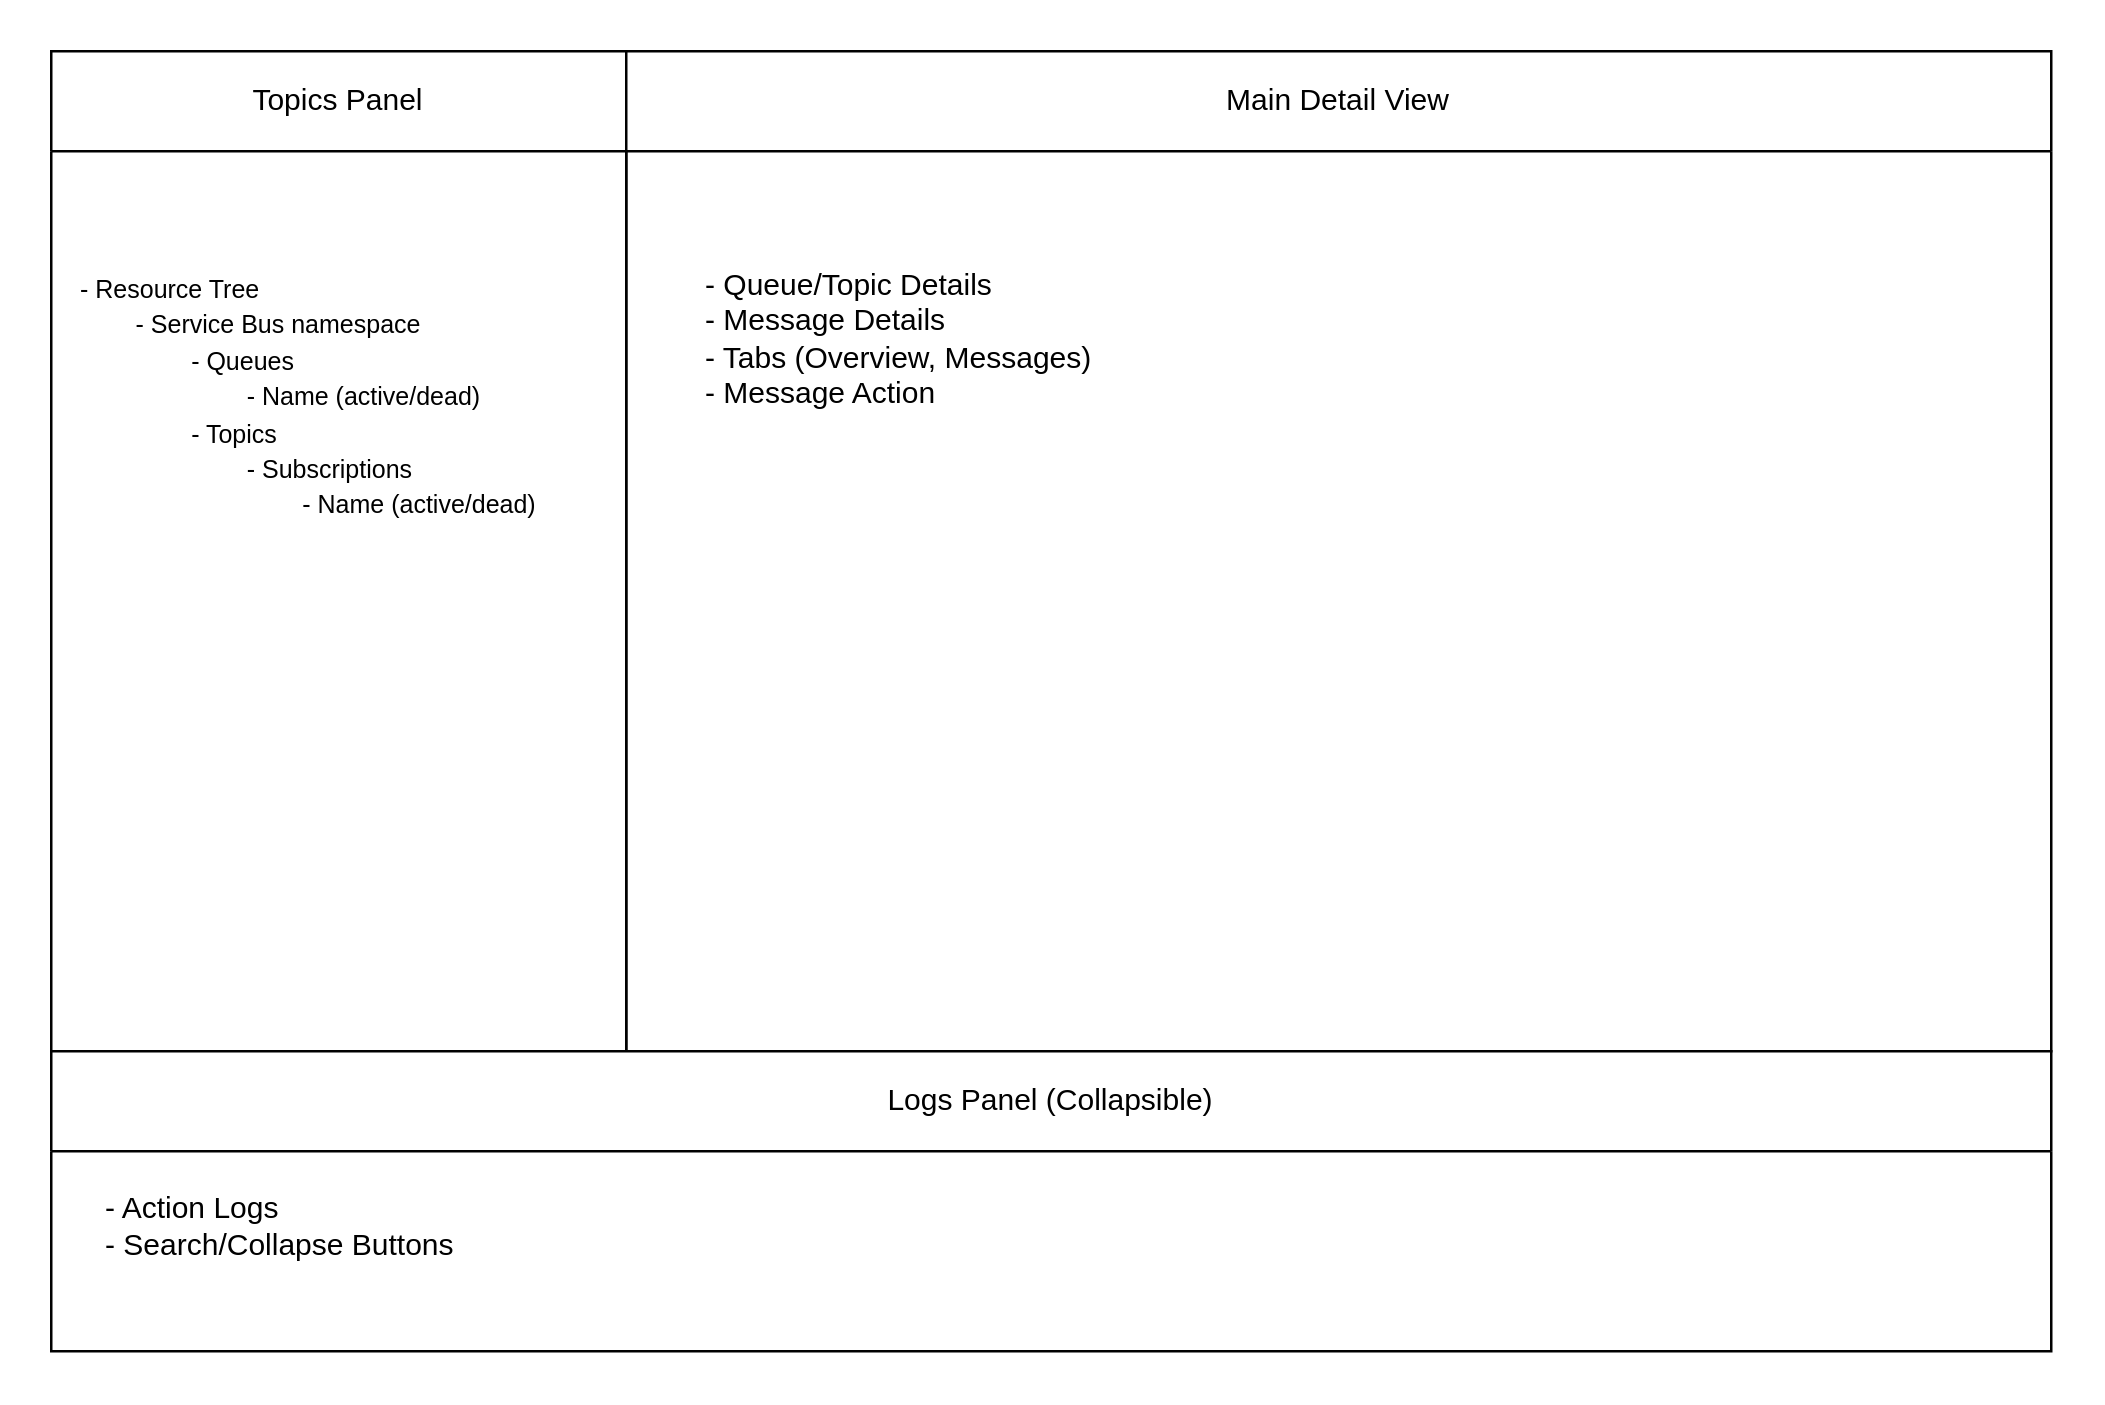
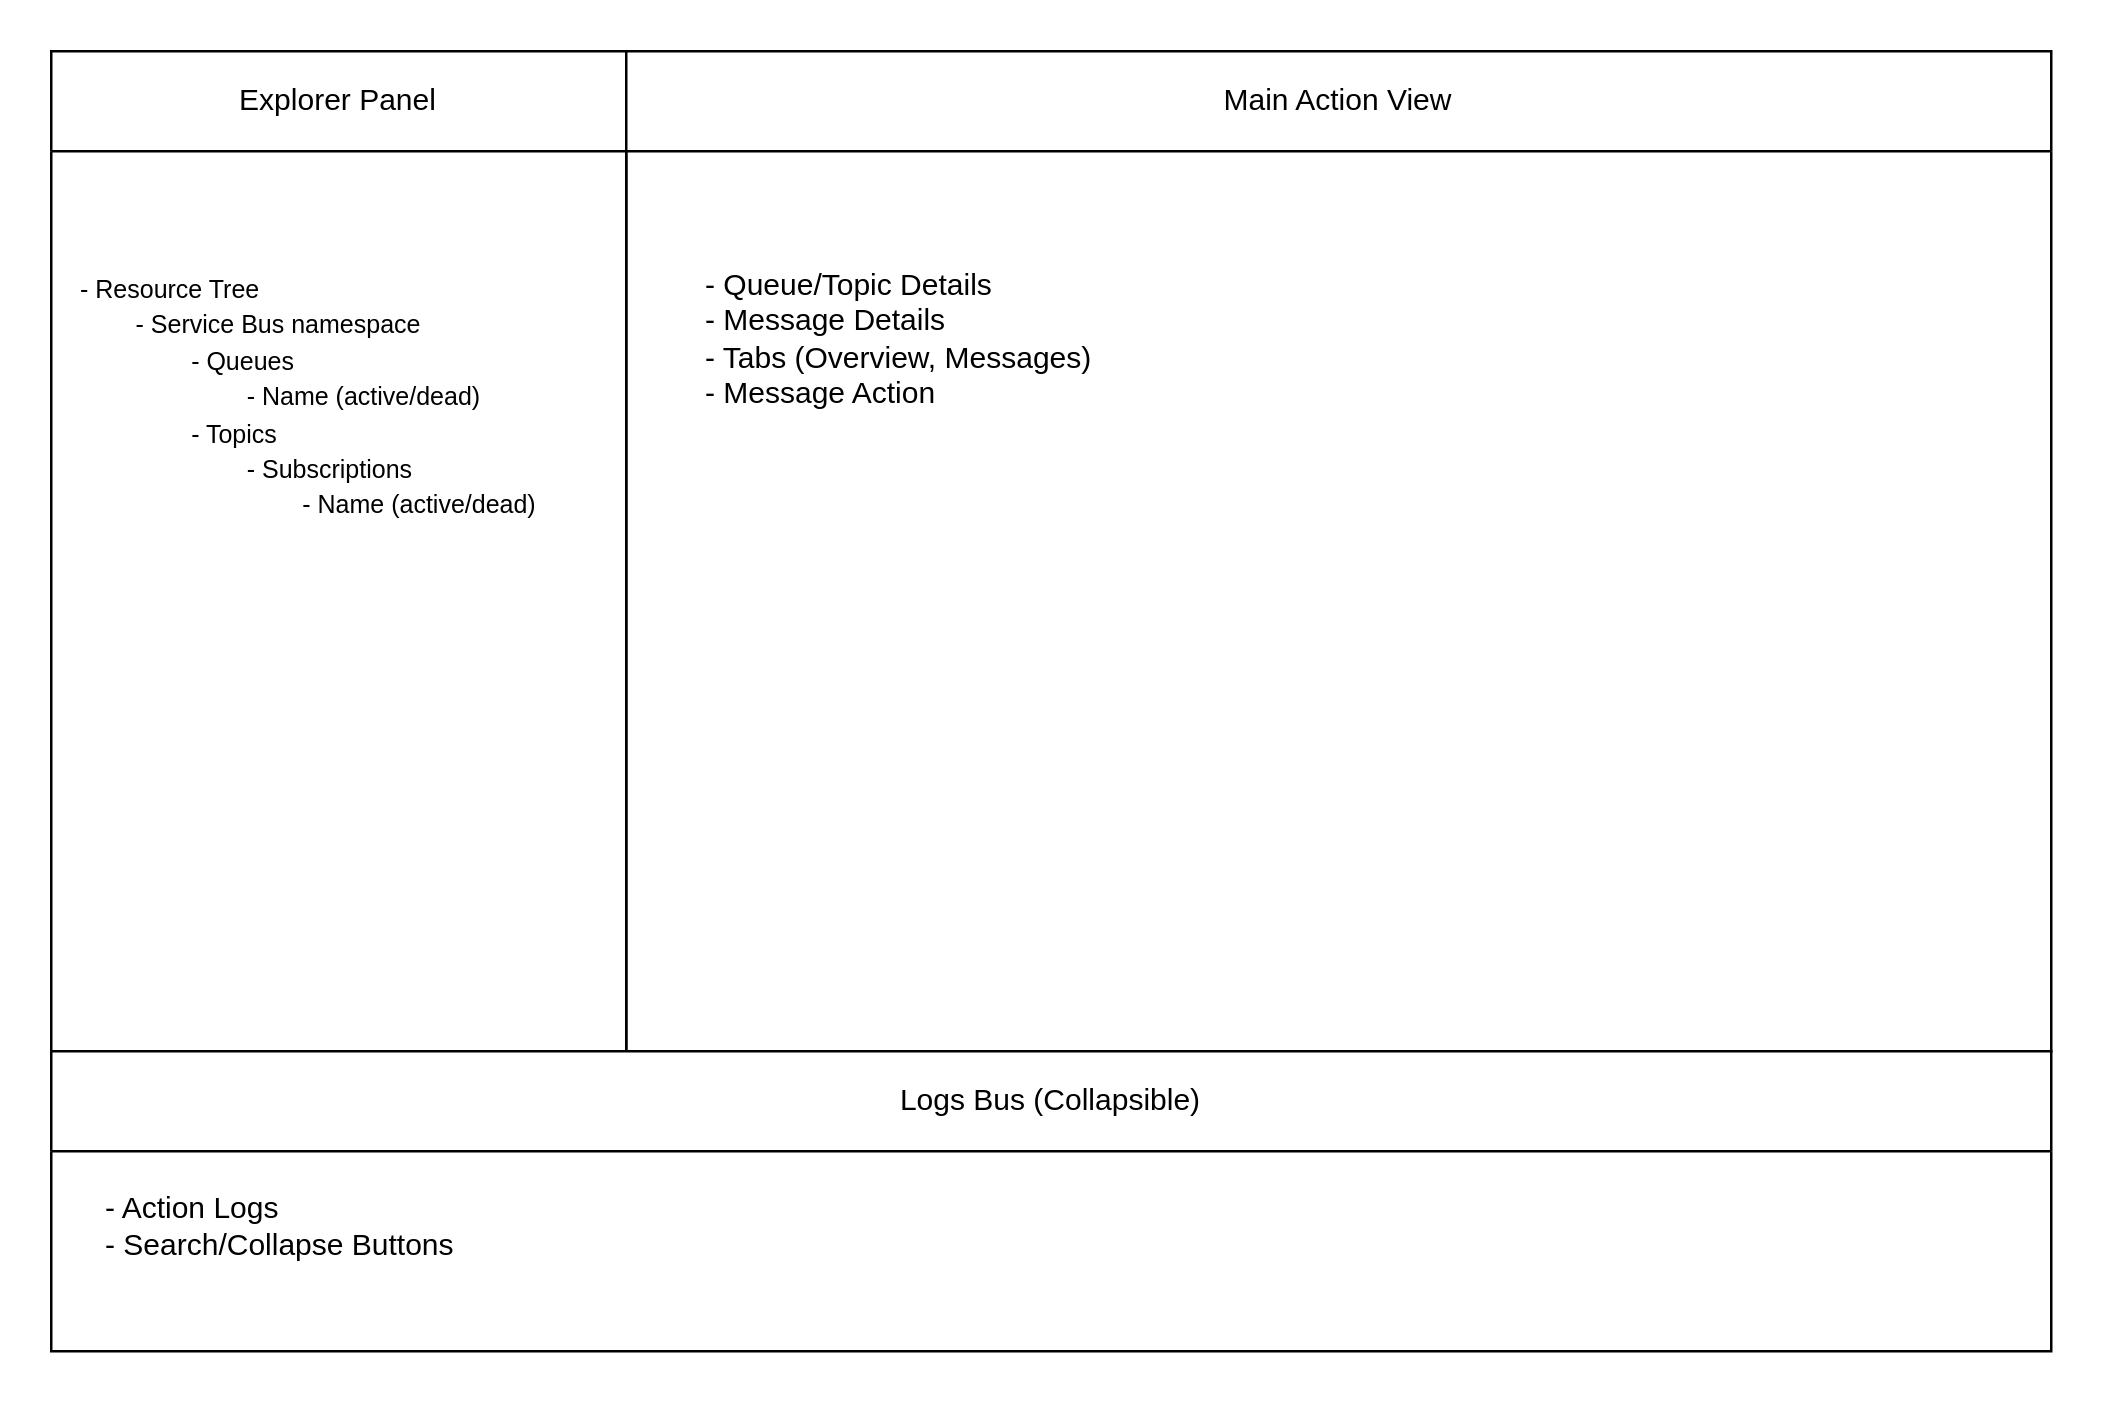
(339, 101) -> (339, 101)
(1339, 101) -> (1339, 101)
(1051, 1101) -> (1051, 1101)
